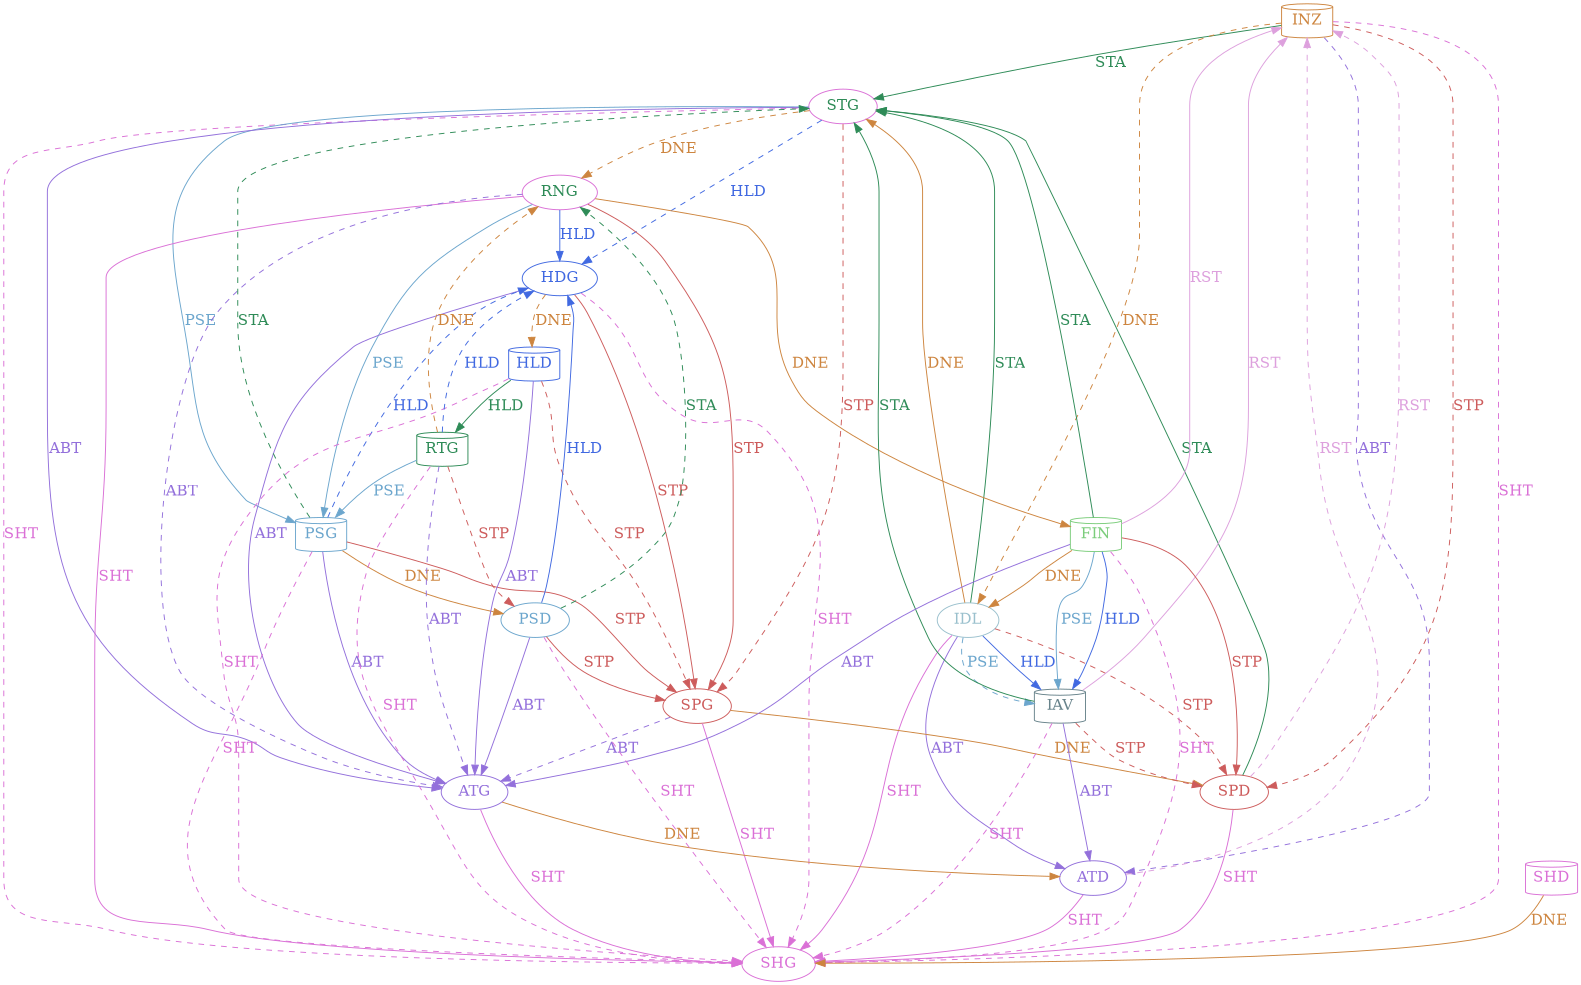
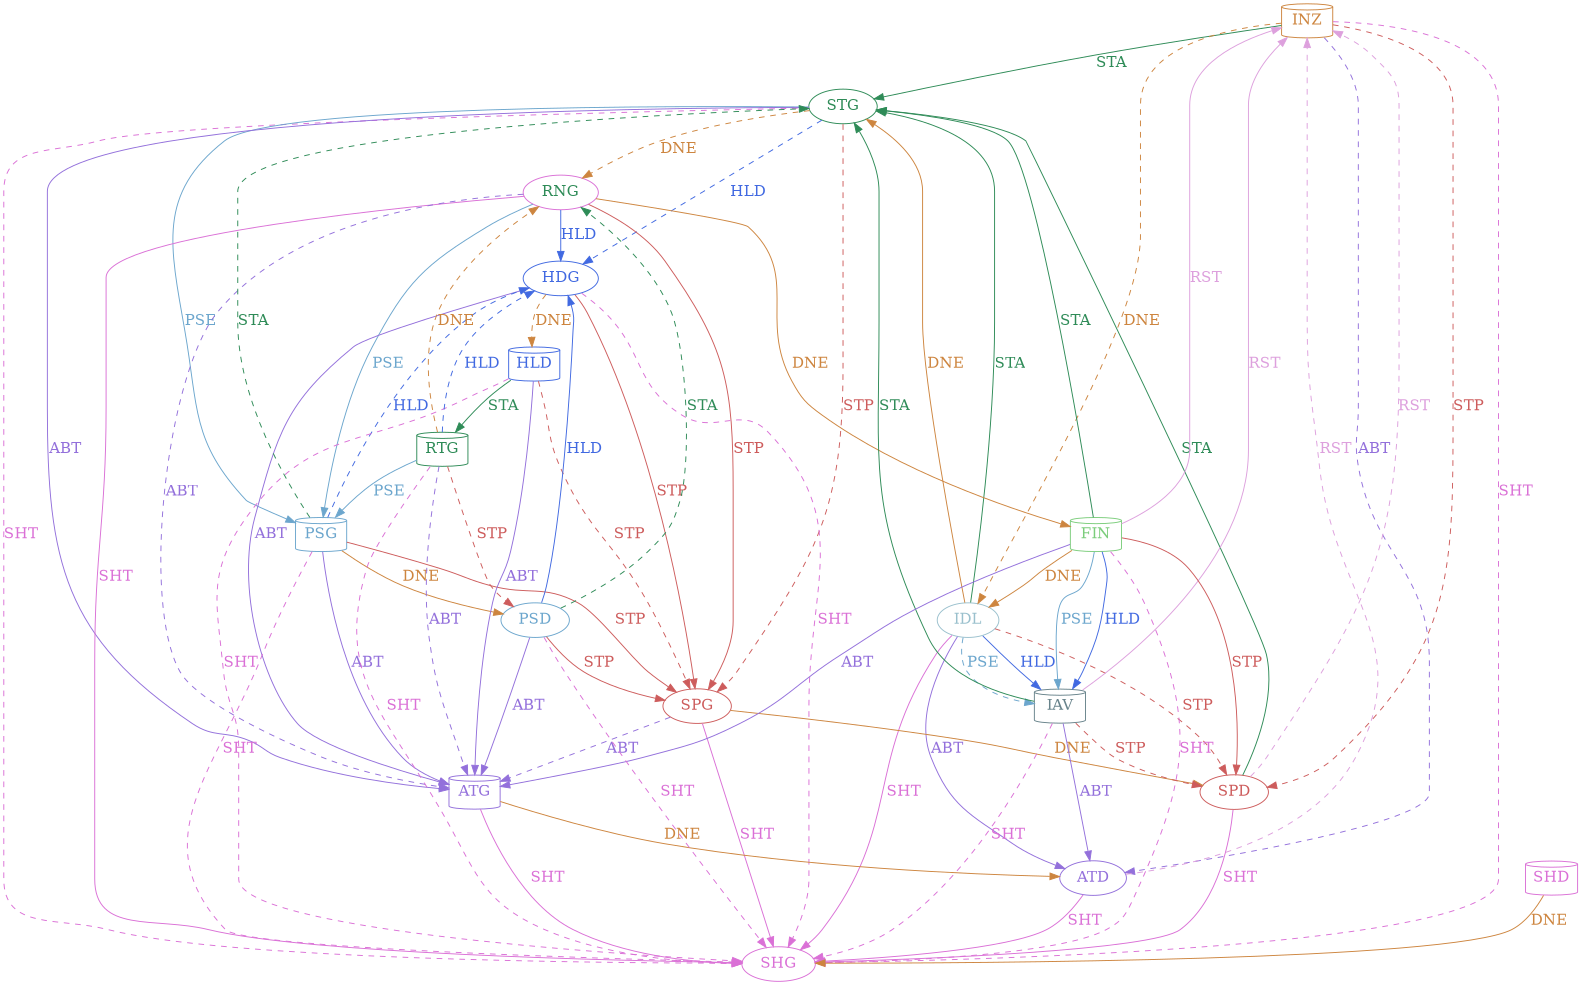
(843, 106) -> (843, 106)
(506, 407) -> (503, 407)
(475, 792) -> (475, 792)
